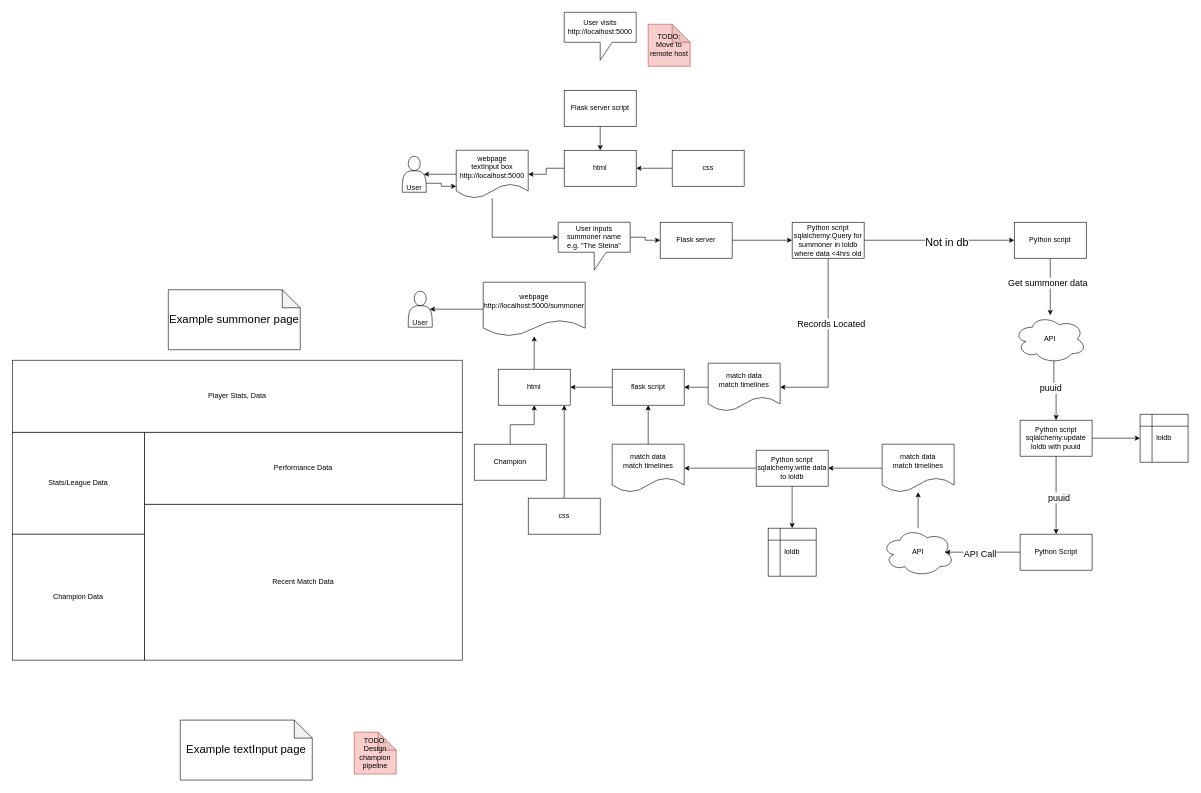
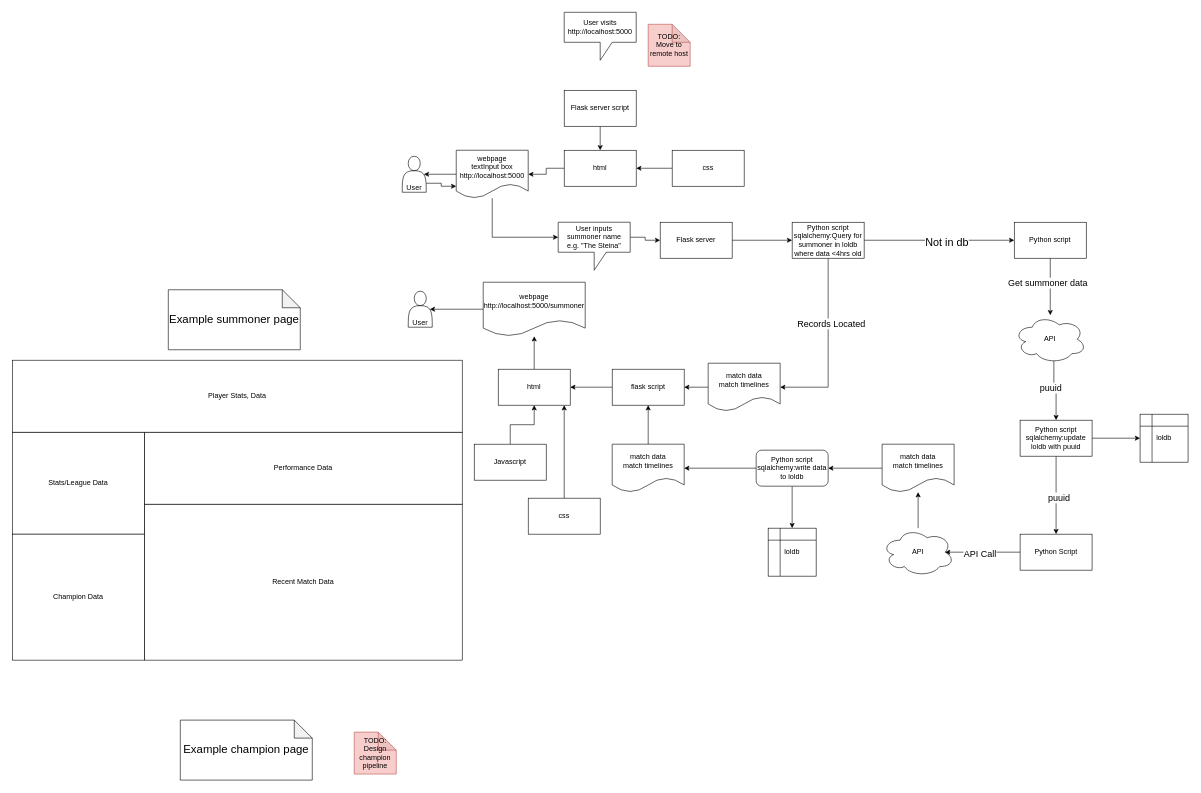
(510, 462) -> (510, 462)
(792, 468) -> (792, 468)
(246, 750) -> (246, 750)
